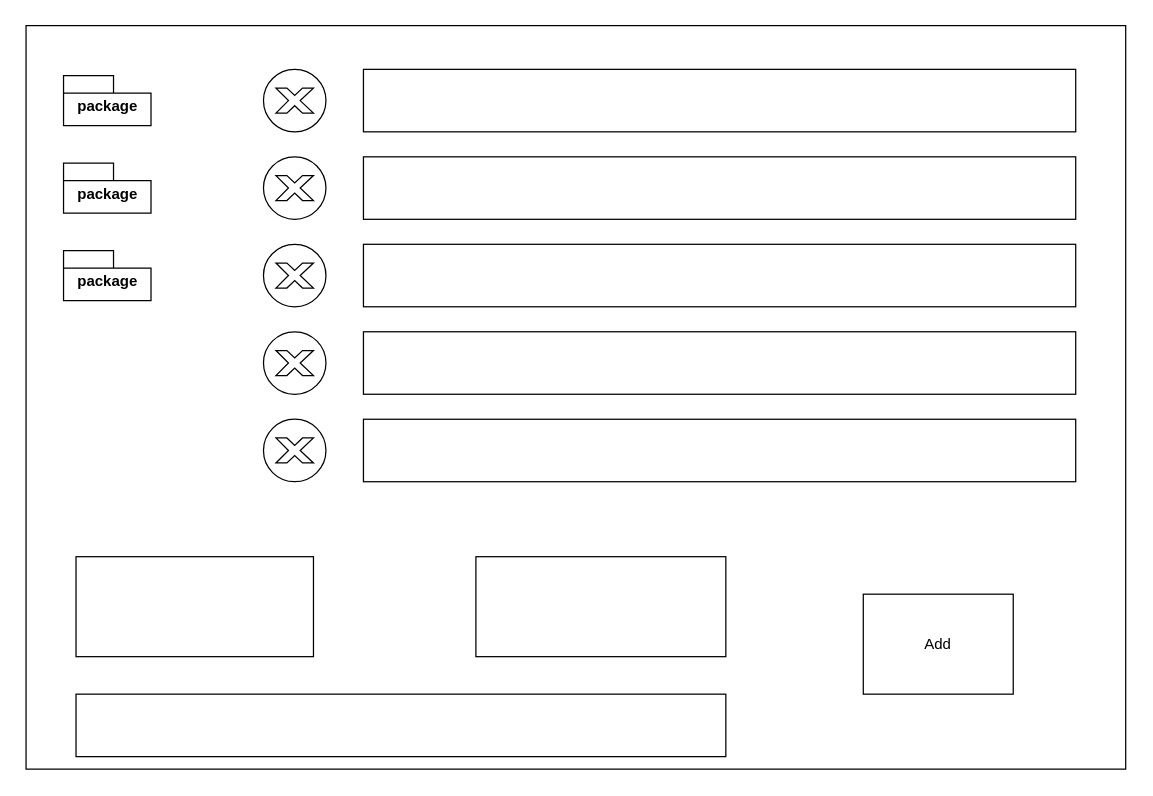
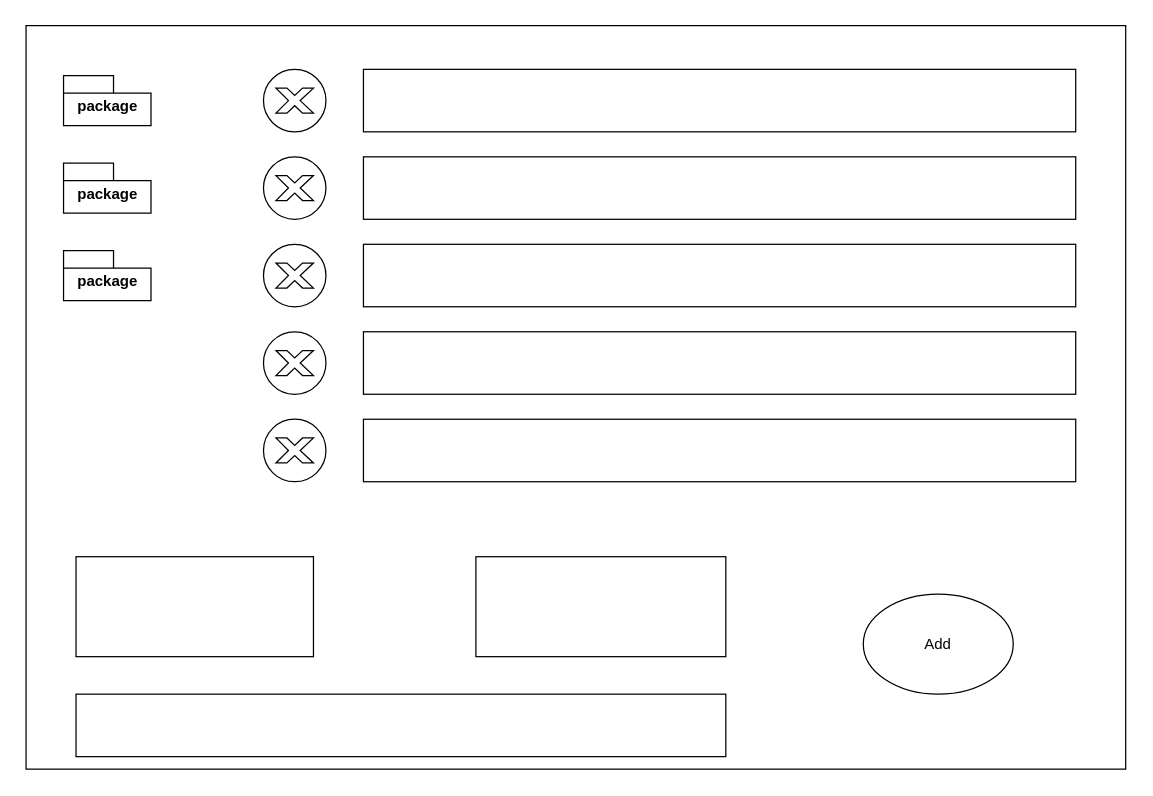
(938, 644) -> (938, 644)
